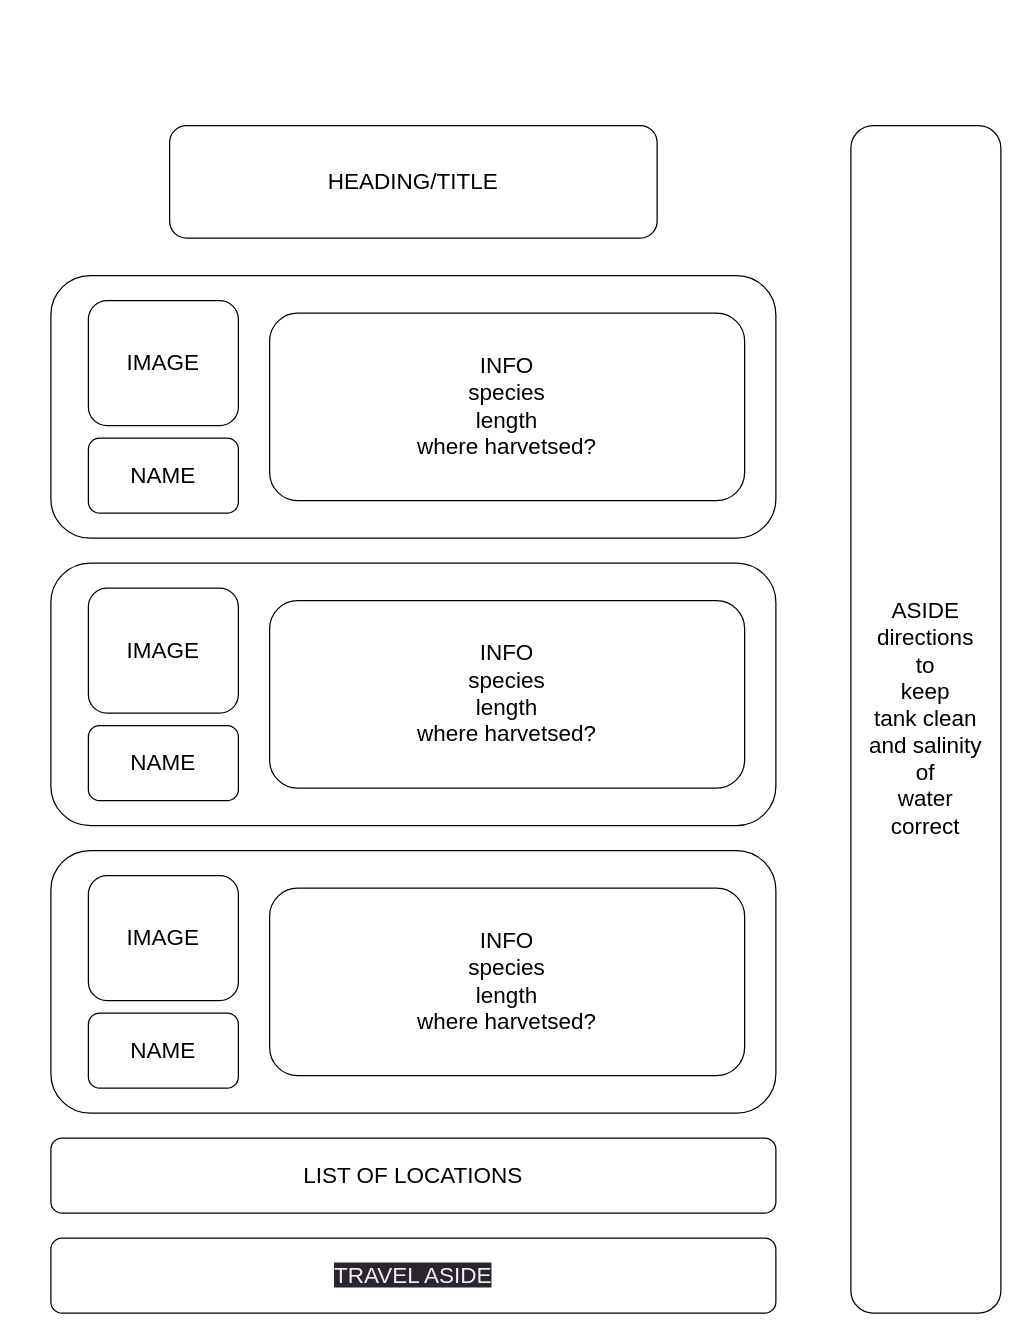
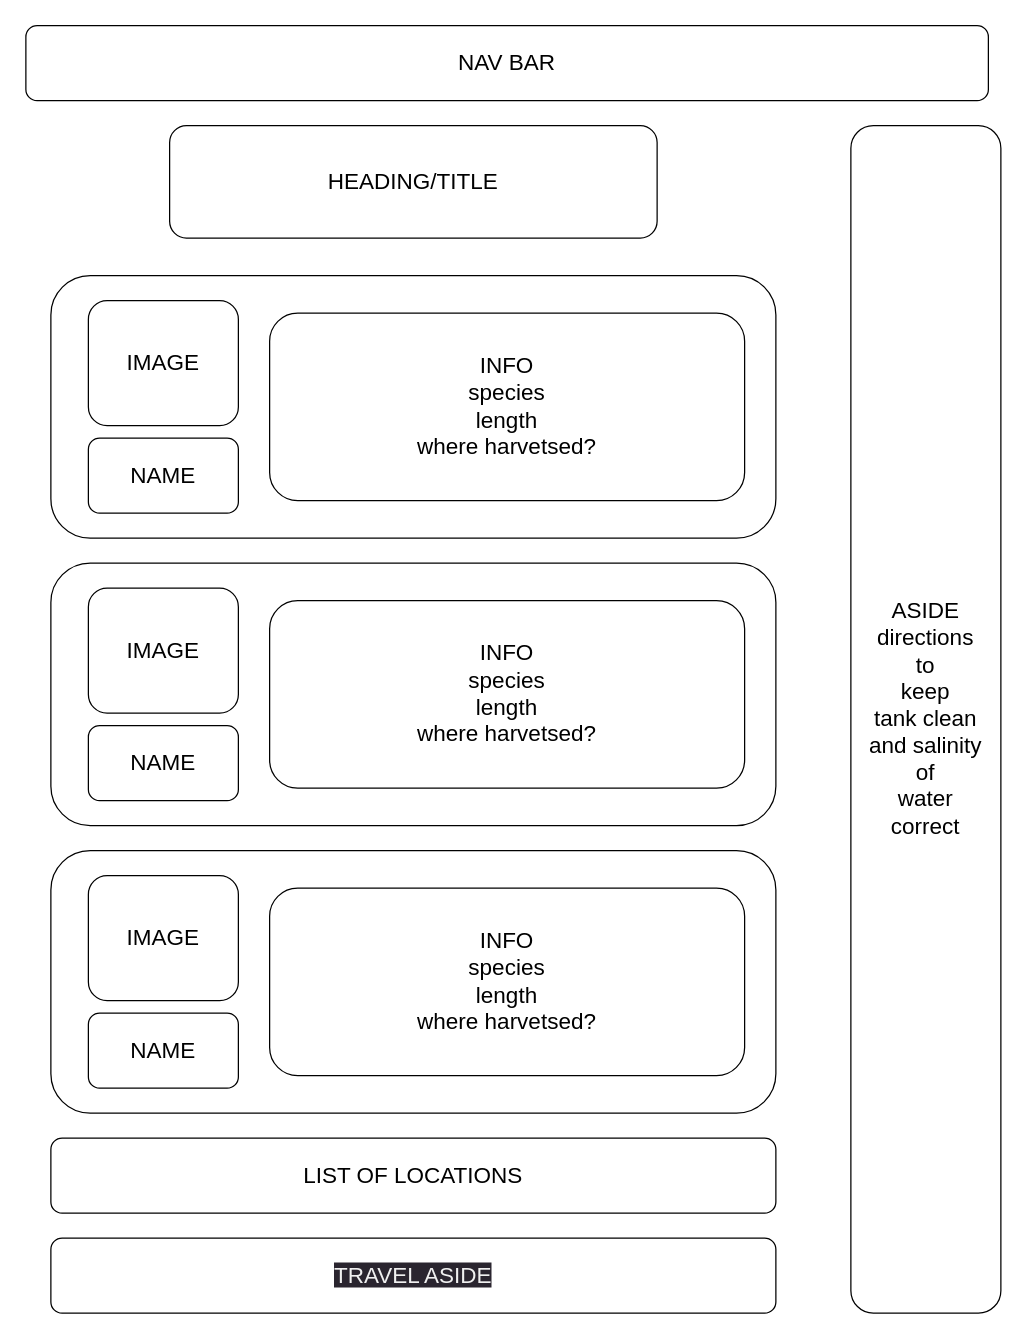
none -> (507, 63)
